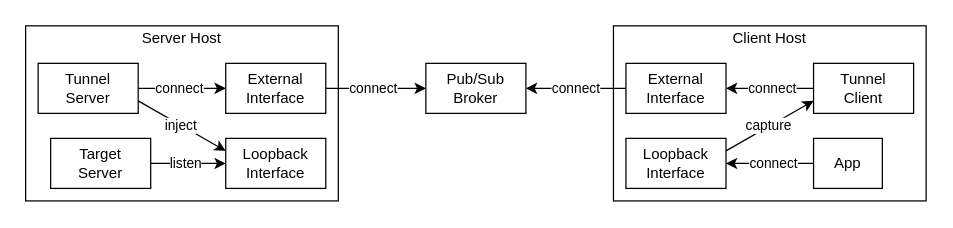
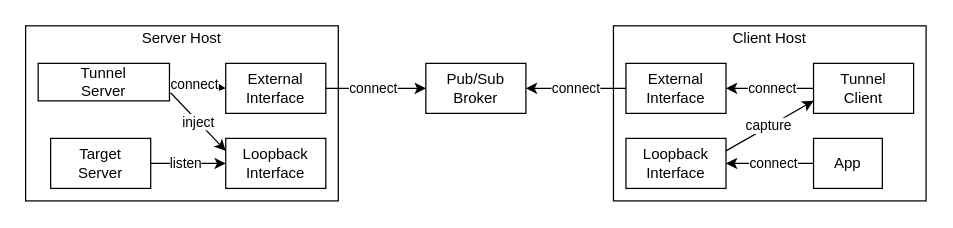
(88, 88) -> (104, 82)
